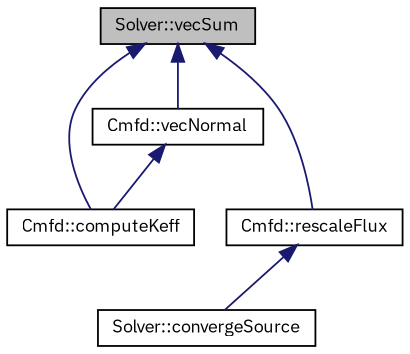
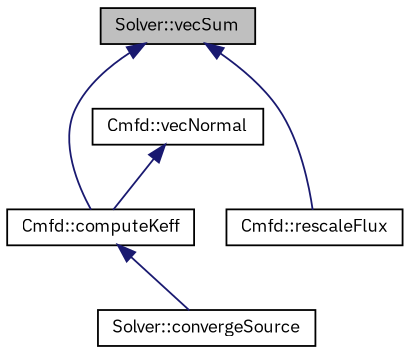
(178, 86) -> none
(254, 284) -> (160, 284)
